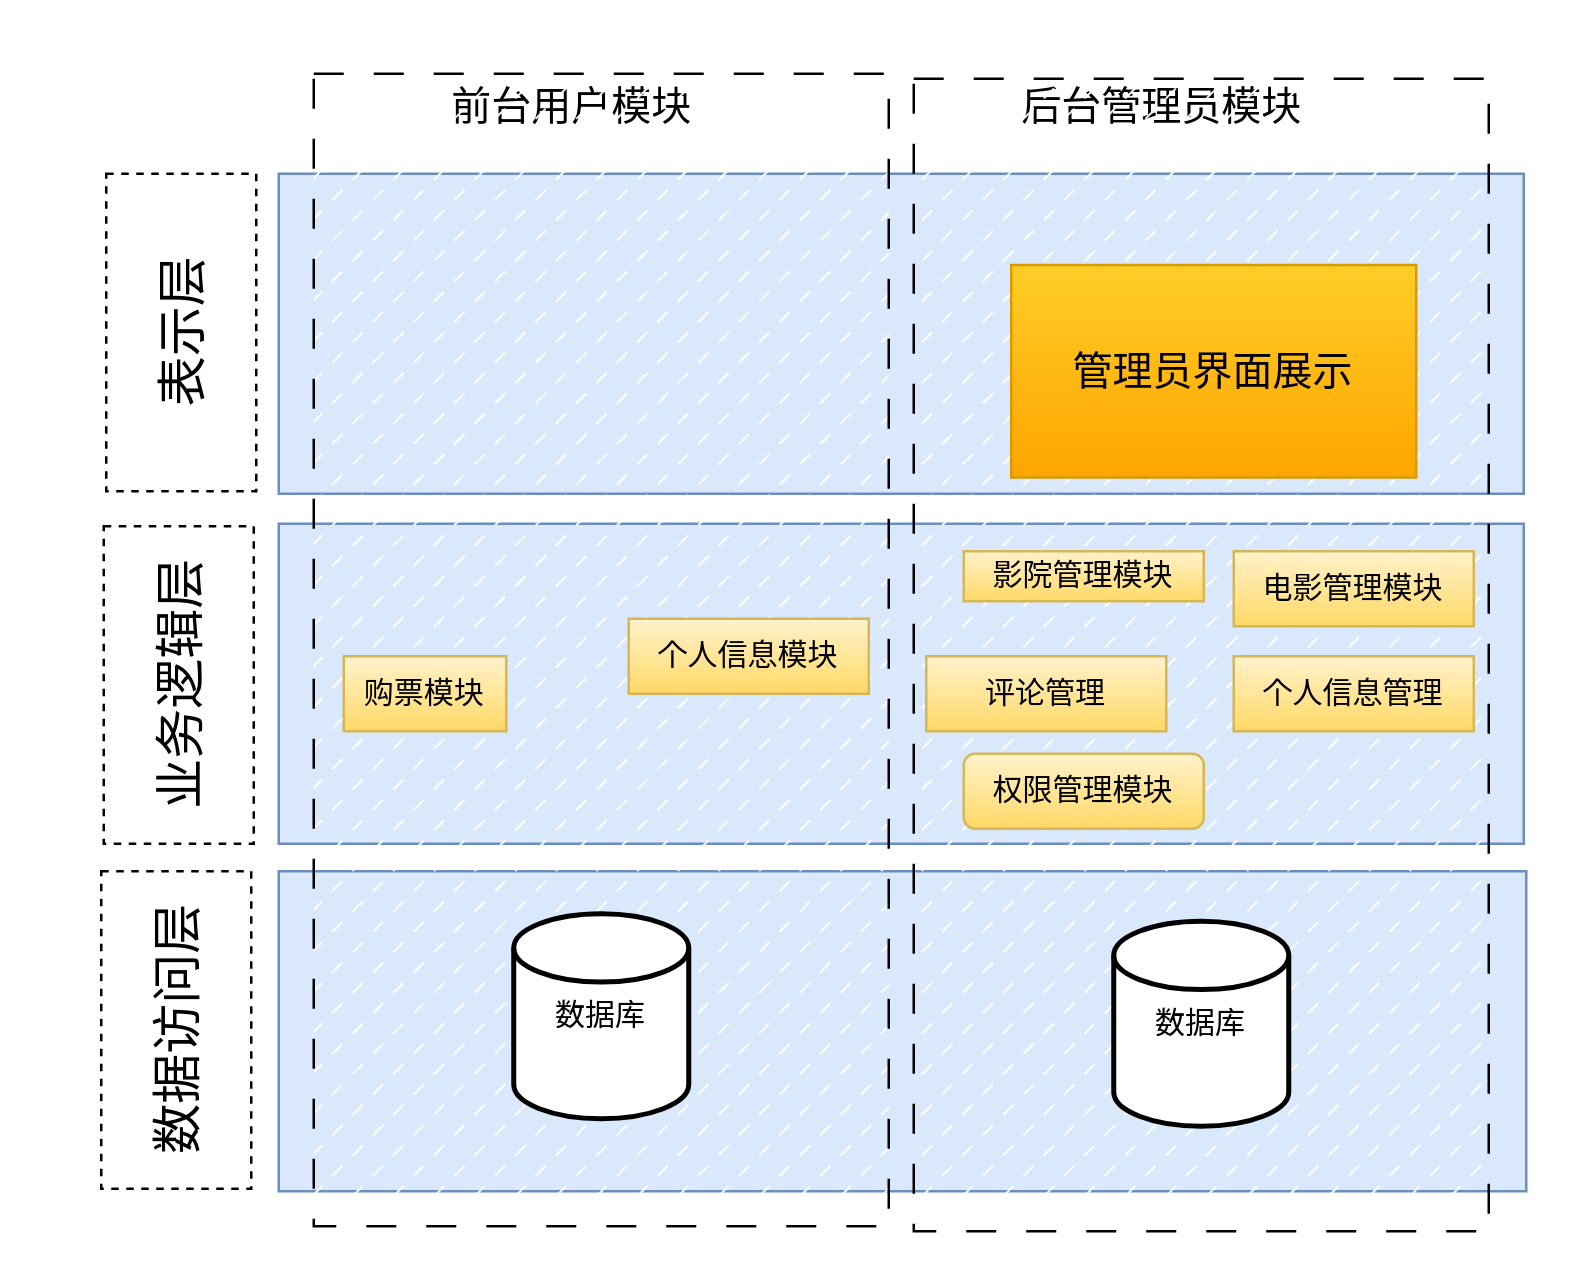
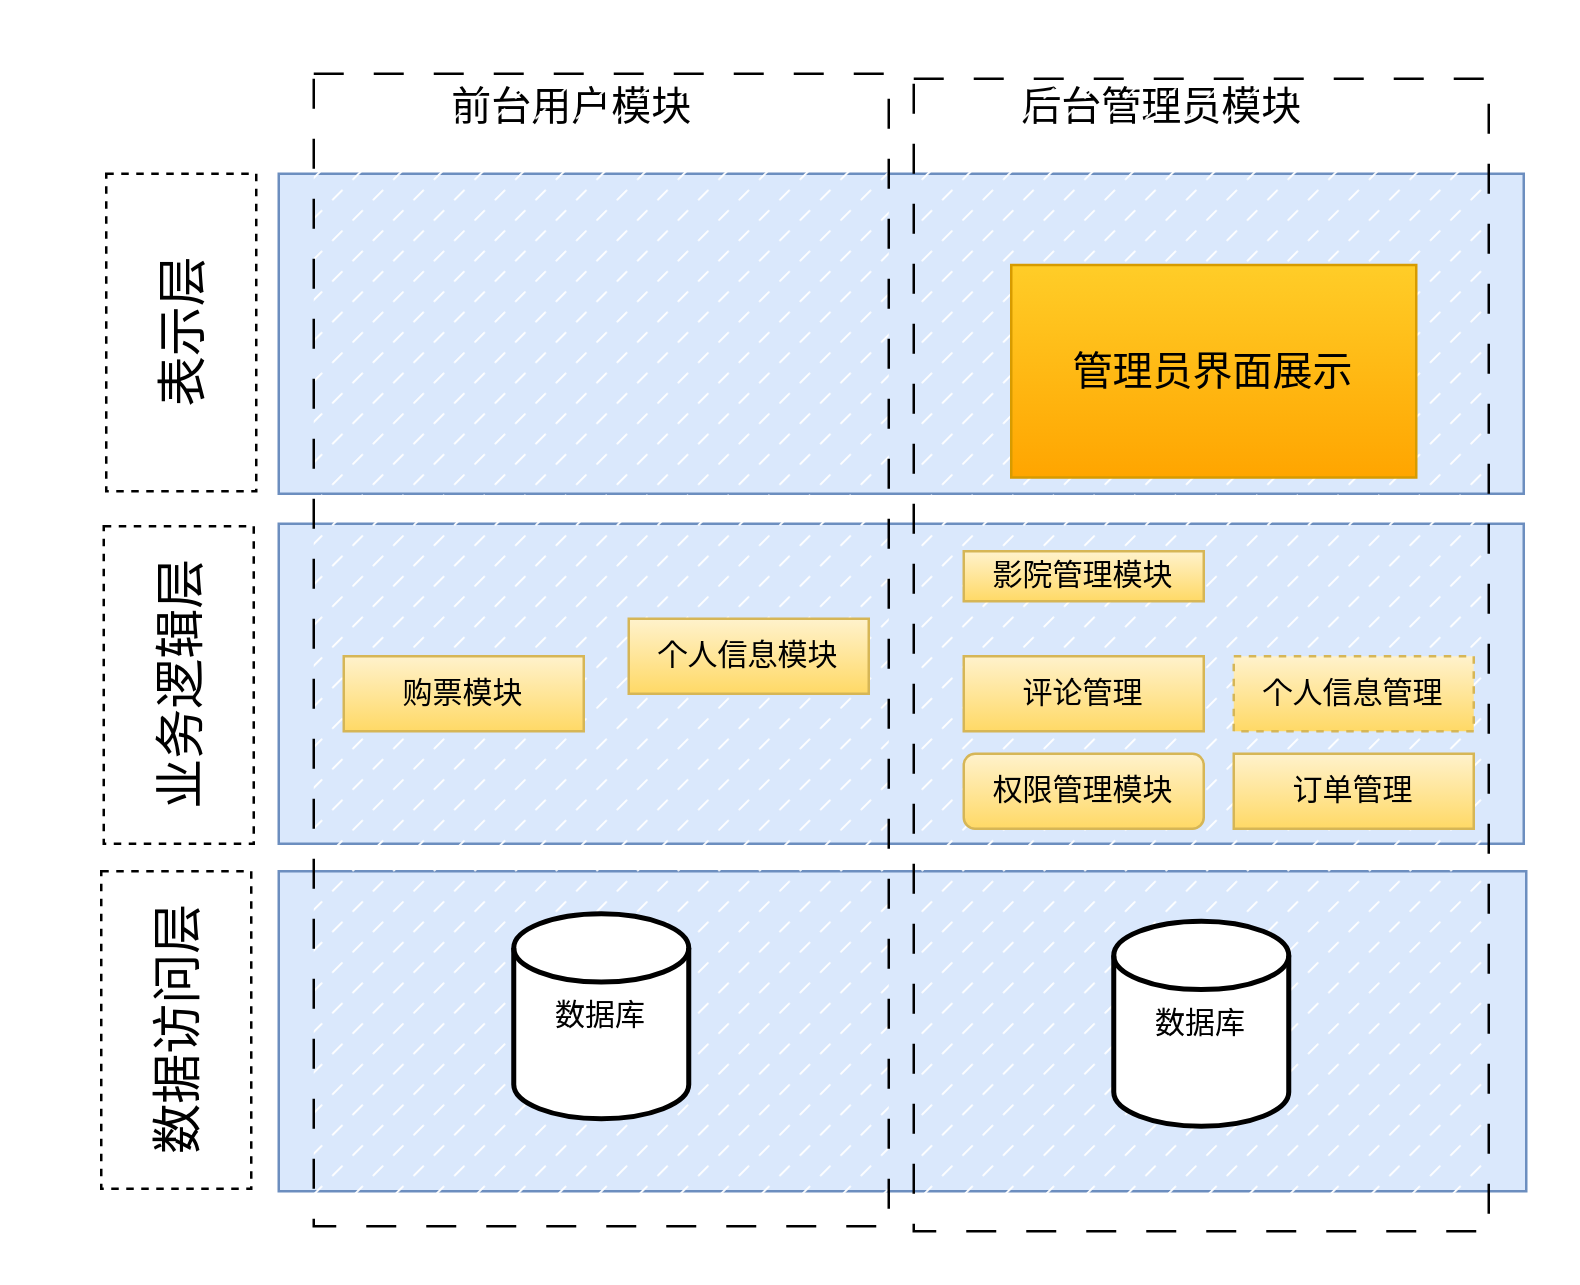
(1354, 589) -> none
(425, 694) -> (464, 694)
(1046, 694) -> (1084, 694)
(1354, 694) -> (1354, 694)
none -> (1354, 791)
